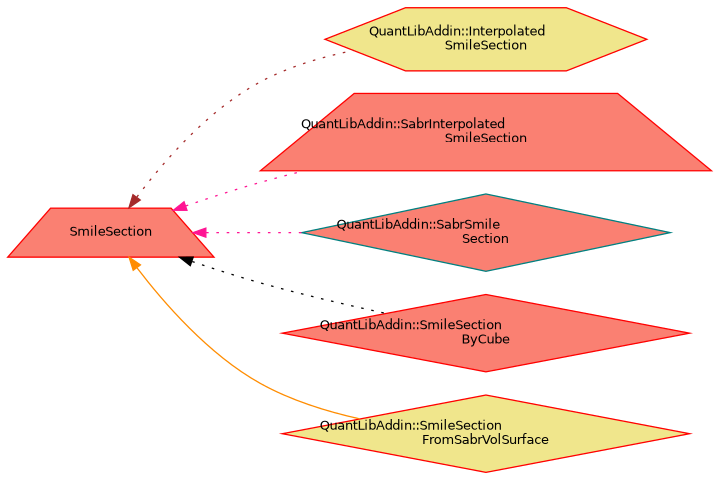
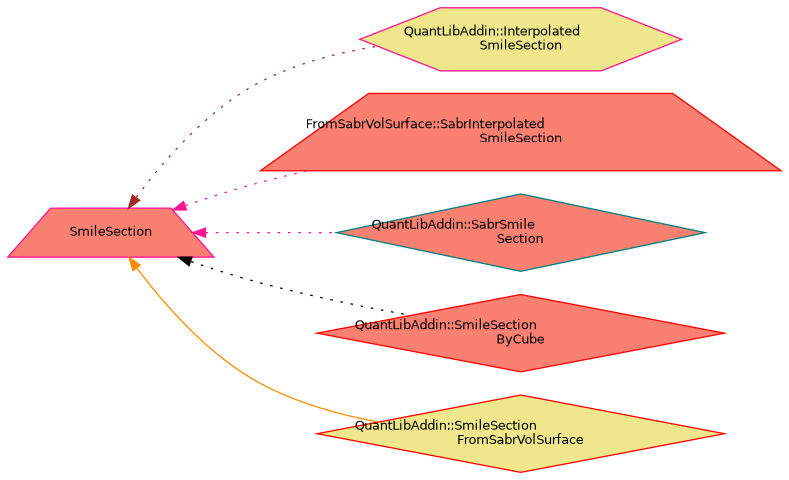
(486, 39) -> (521, 39)
(486, 132) -> (521, 132)
(111, 233) -> (111, 233)
